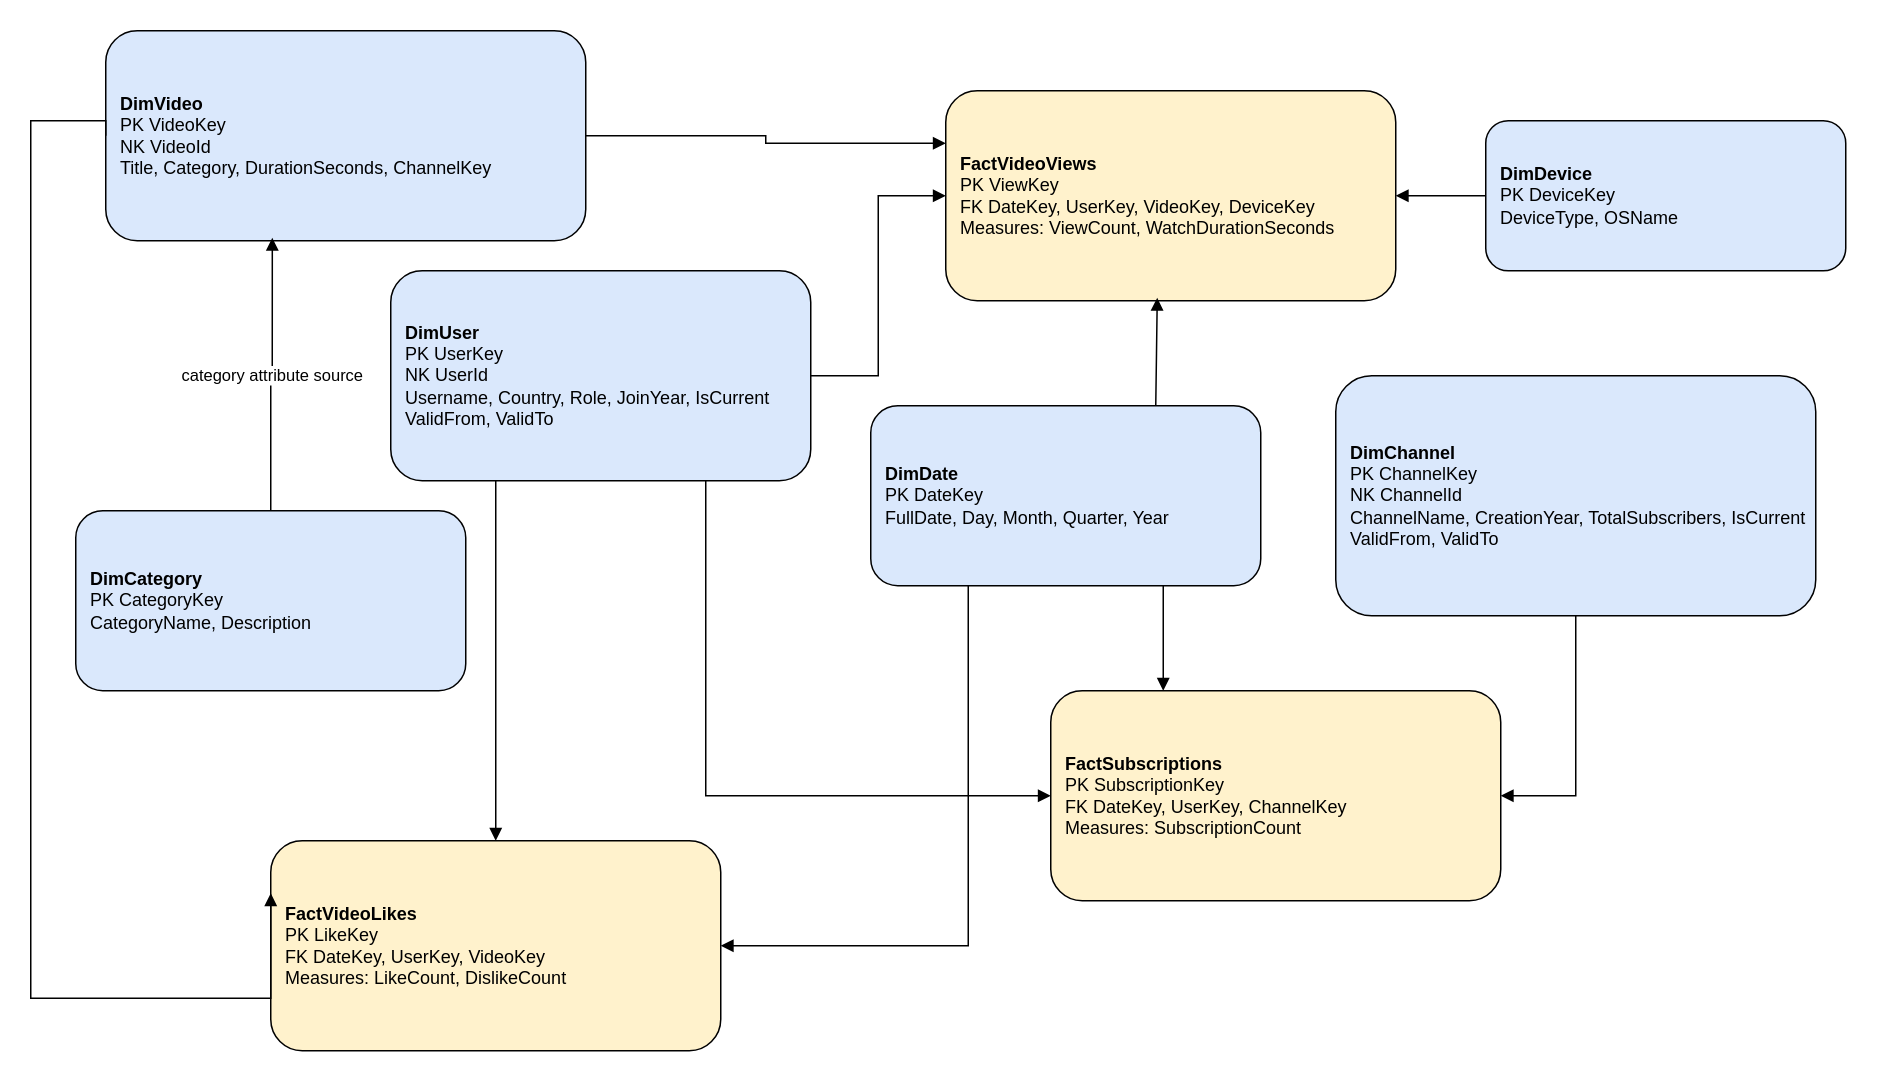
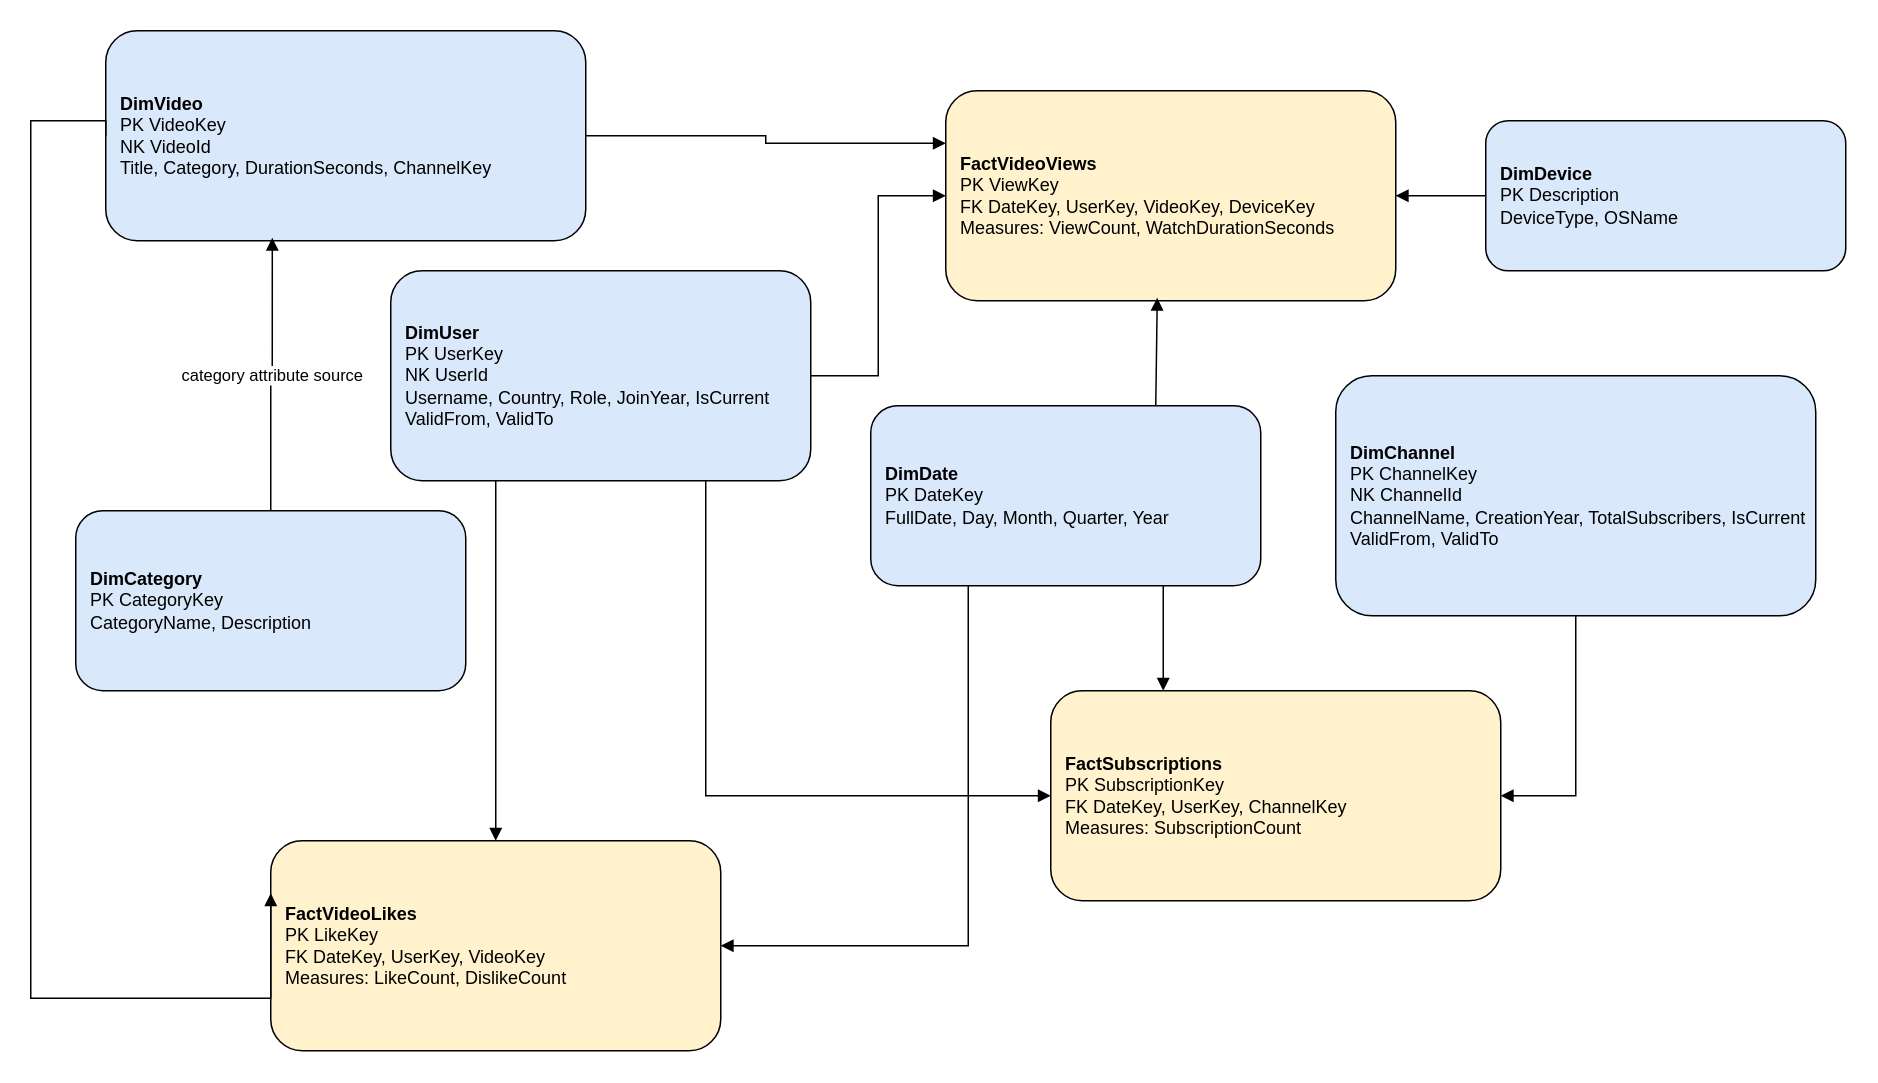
(1584, 196) -> (1584, 196)
